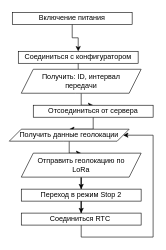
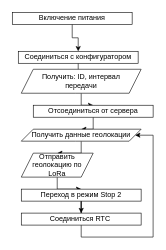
(69, 135) -> (81, 135)
(81, 165) -> (57, 165)
